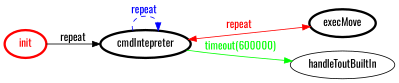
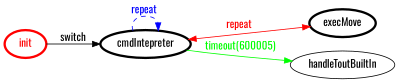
(73, 38) -> (73, 38)
(241, 47) -> (241, 47)
